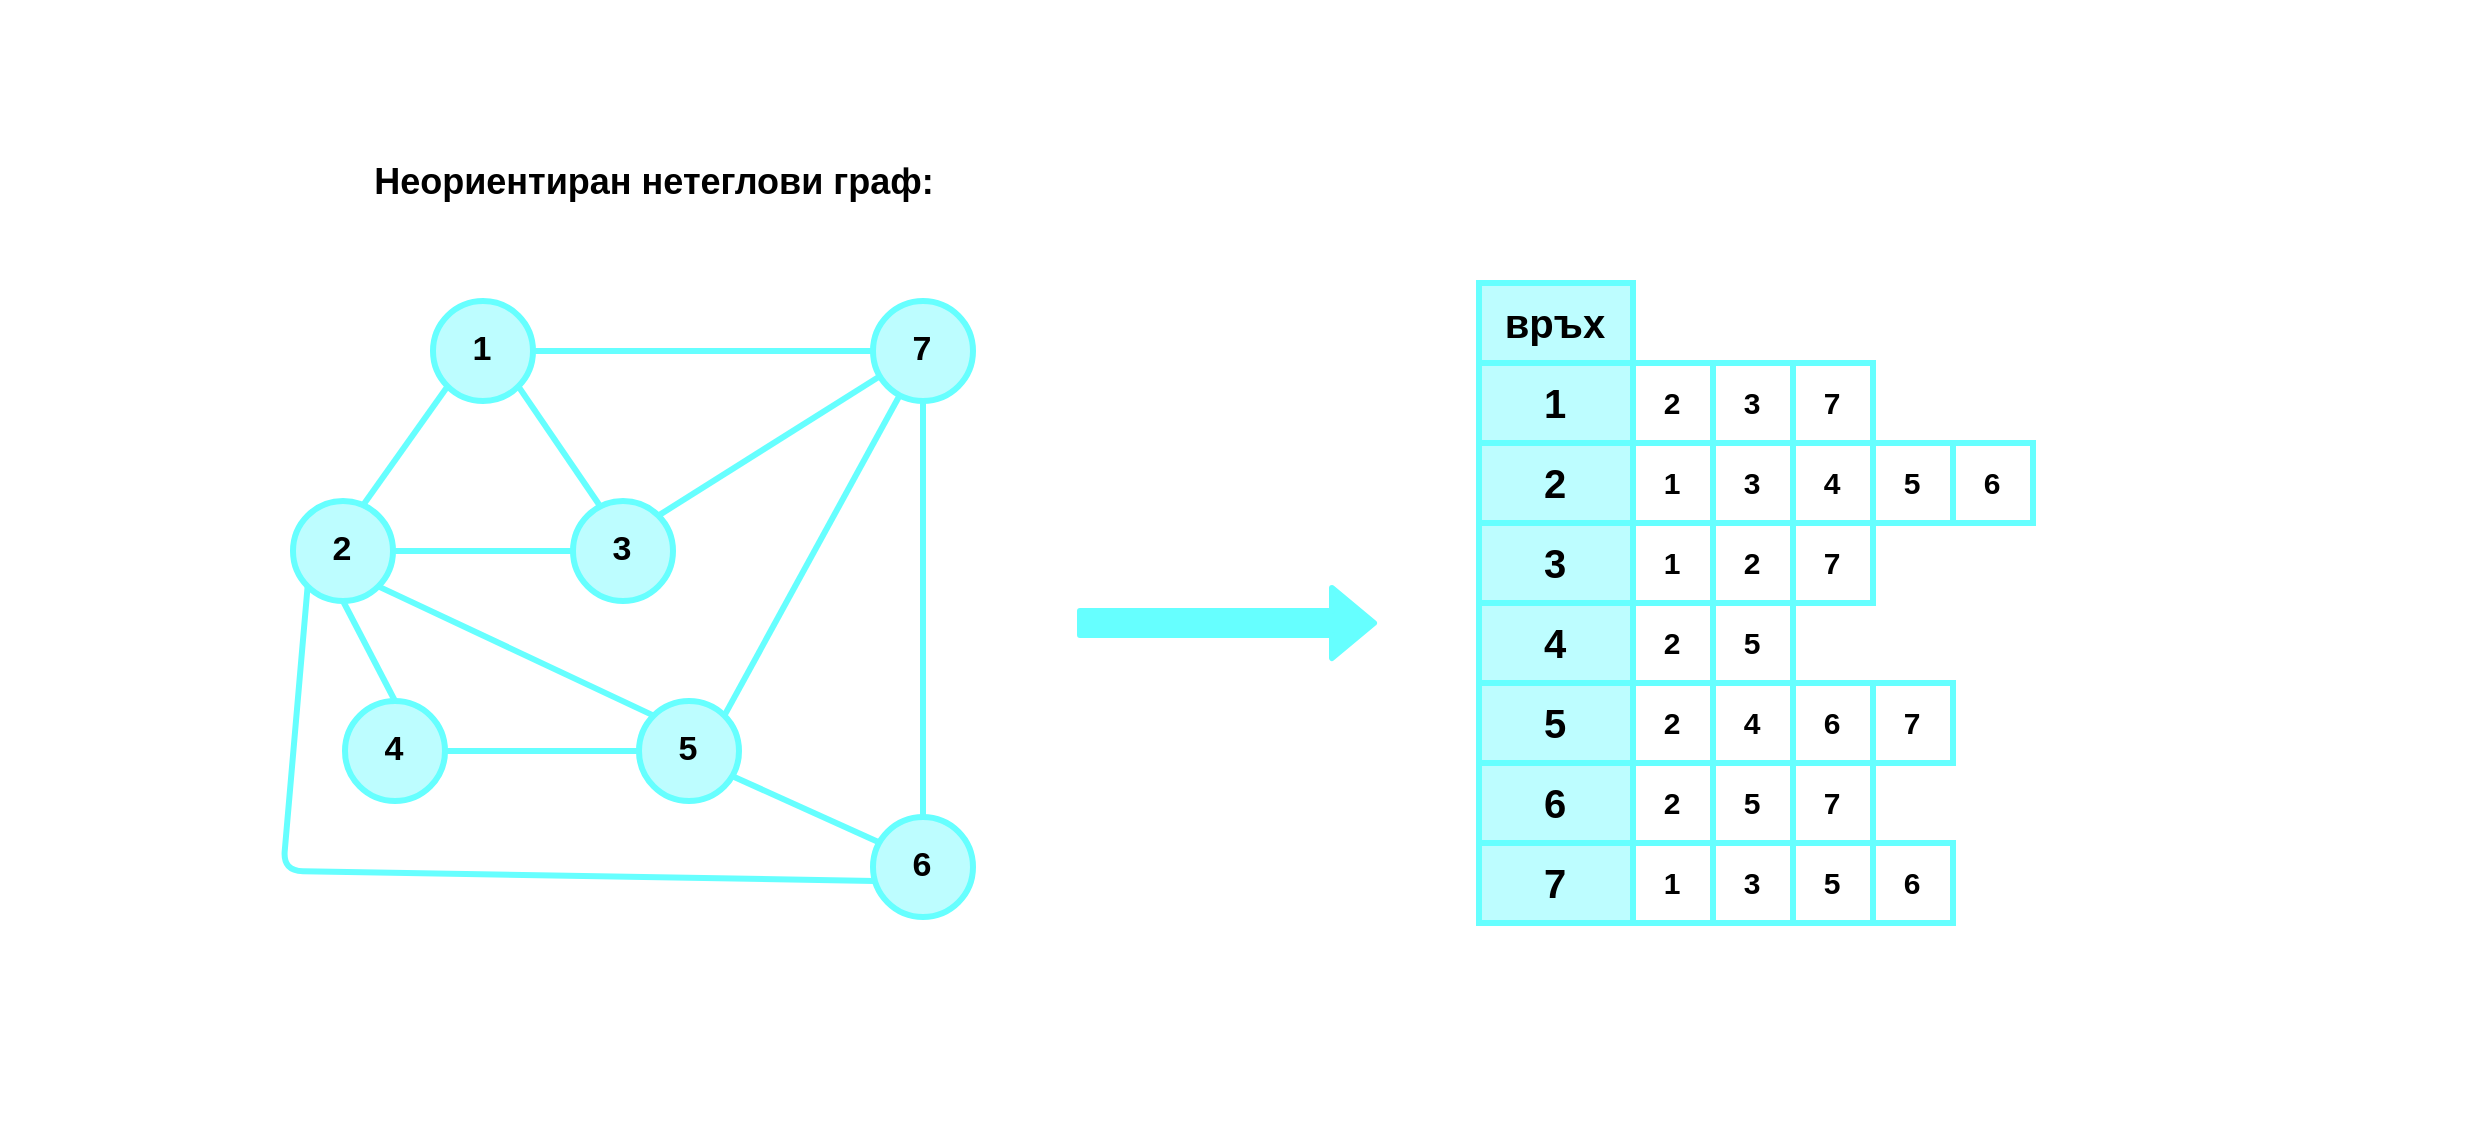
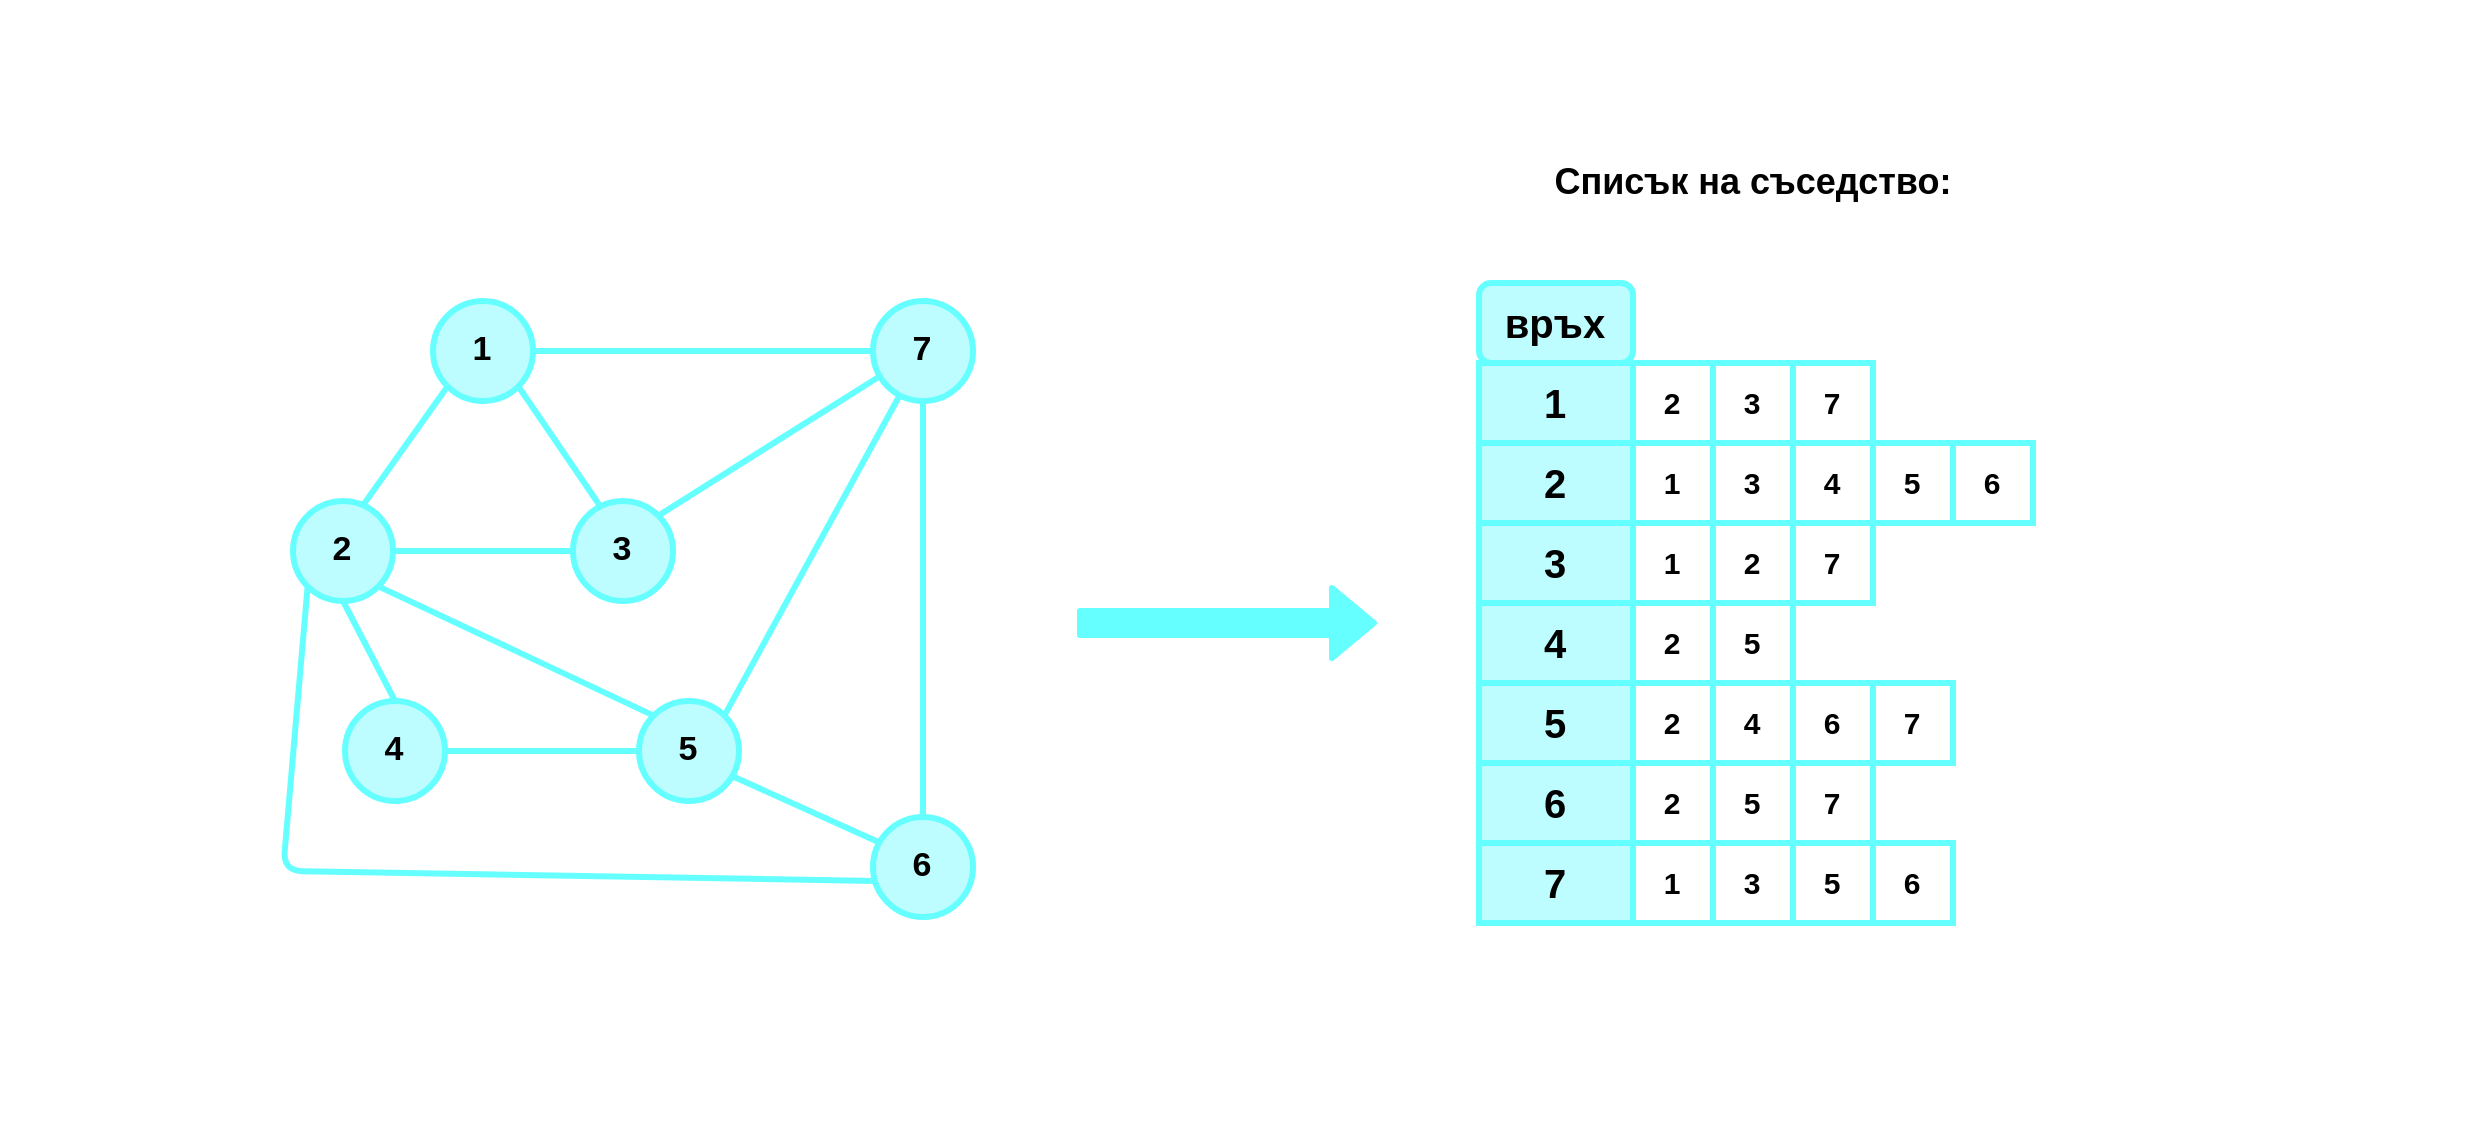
(655, 183) -> none
none -> (1753, 183)
(1556, 323) -> (1556, 323)
